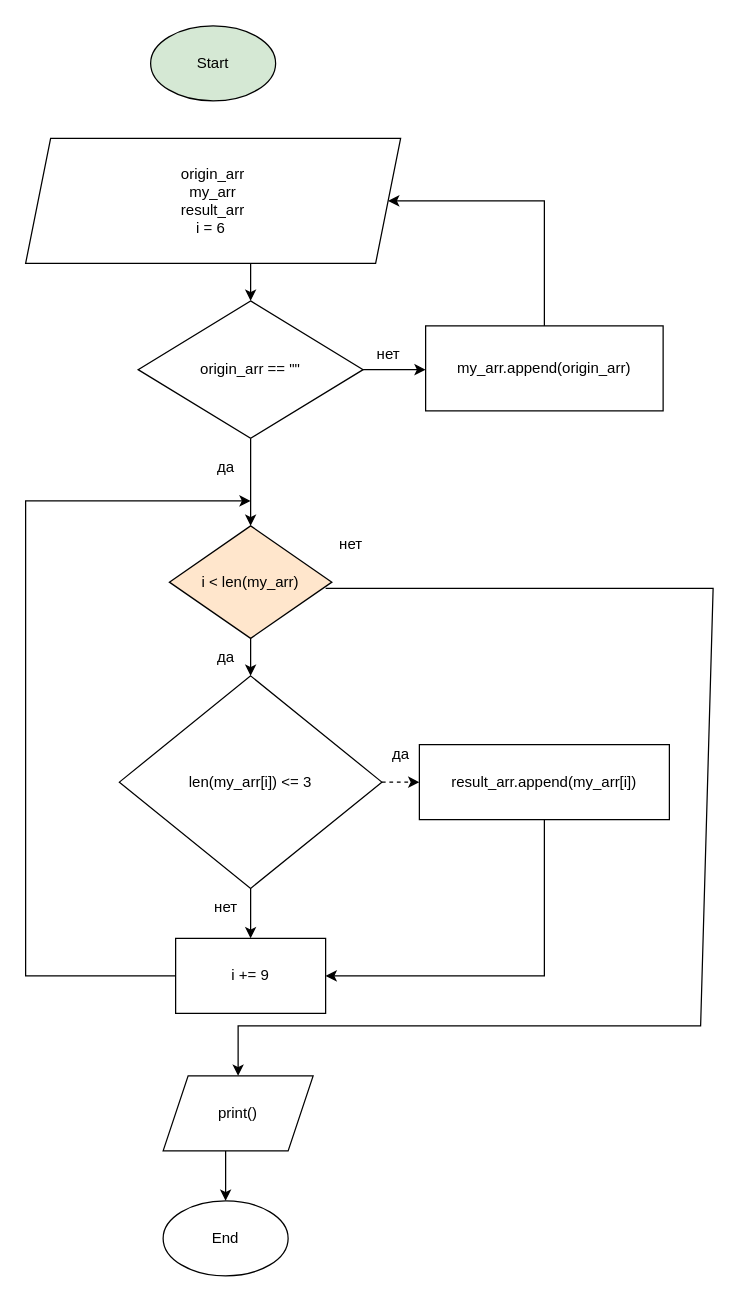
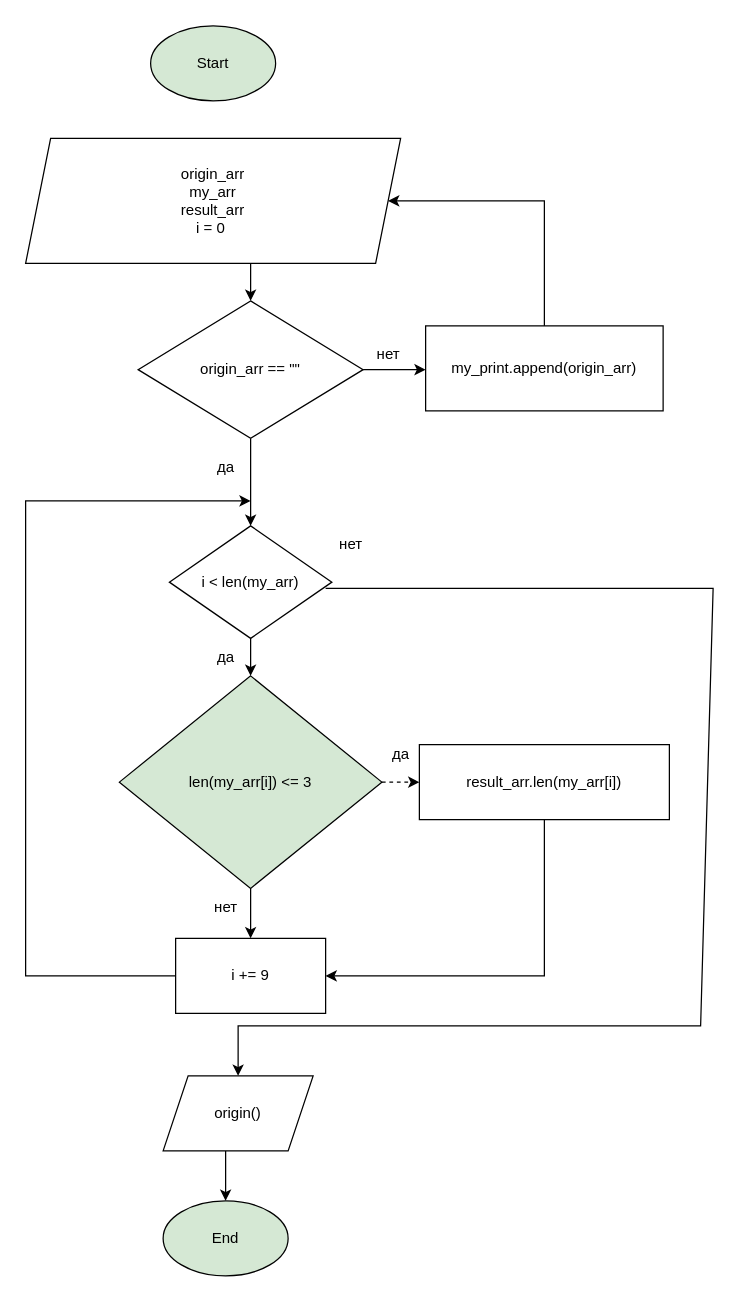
(213, 201) -> (213, 201)
(544, 368) -> (544, 368)
(251, 582) -> (251, 582)
(251, 782) -> (251, 782)
(544, 782) -> (544, 782)
(238, 1113) -> (238, 1113)
(226, 1238) -> (226, 1238)
